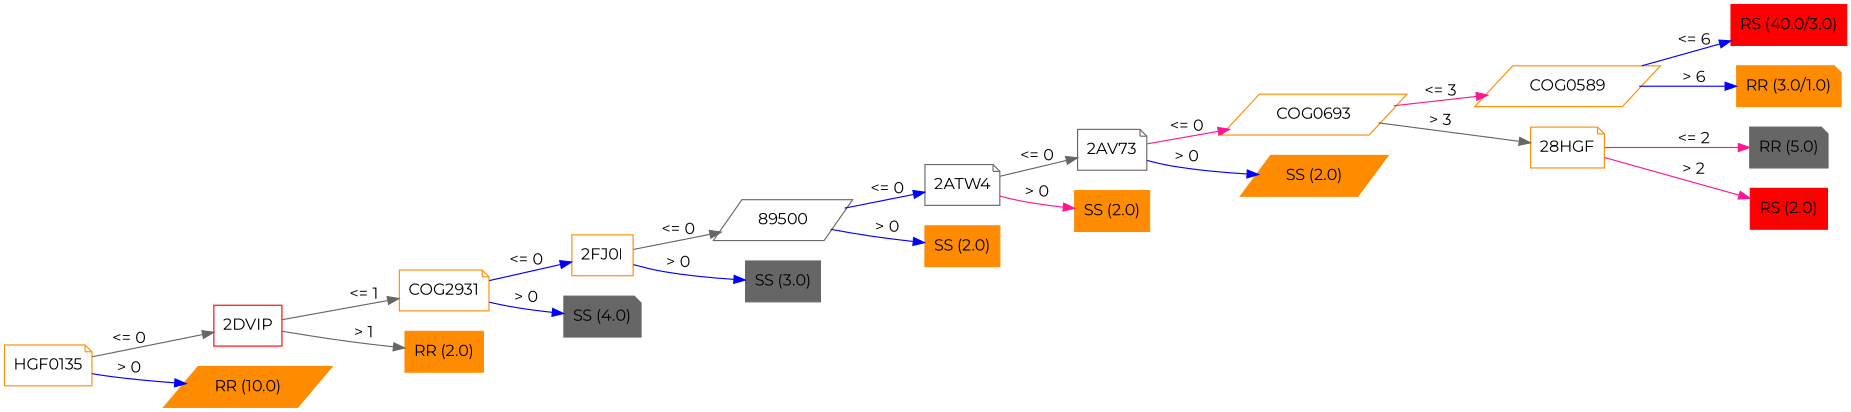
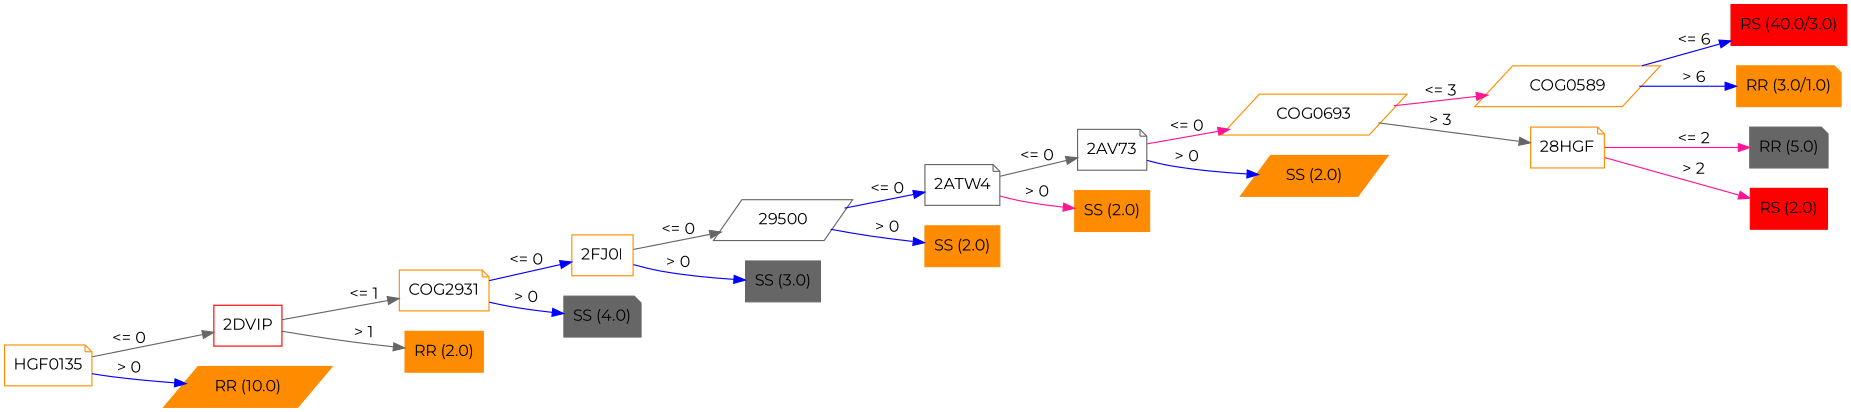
(783, 220) -> (783, 220)
